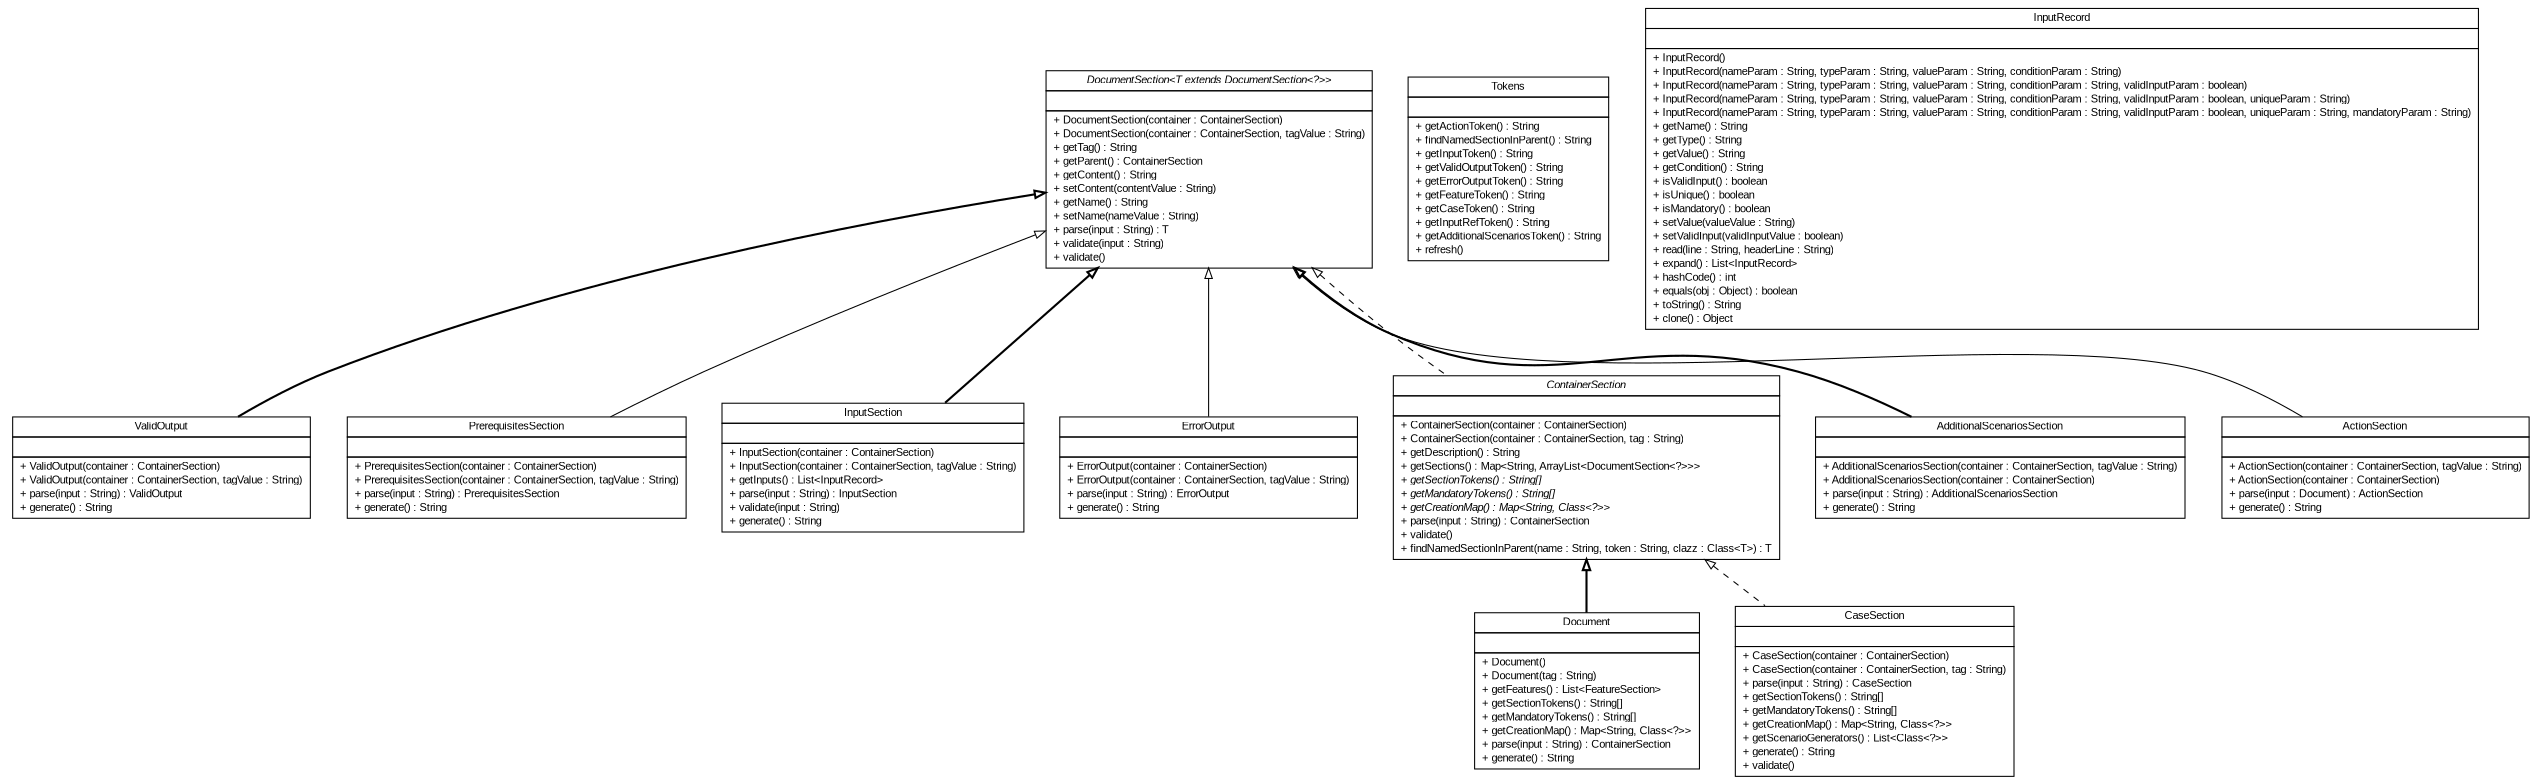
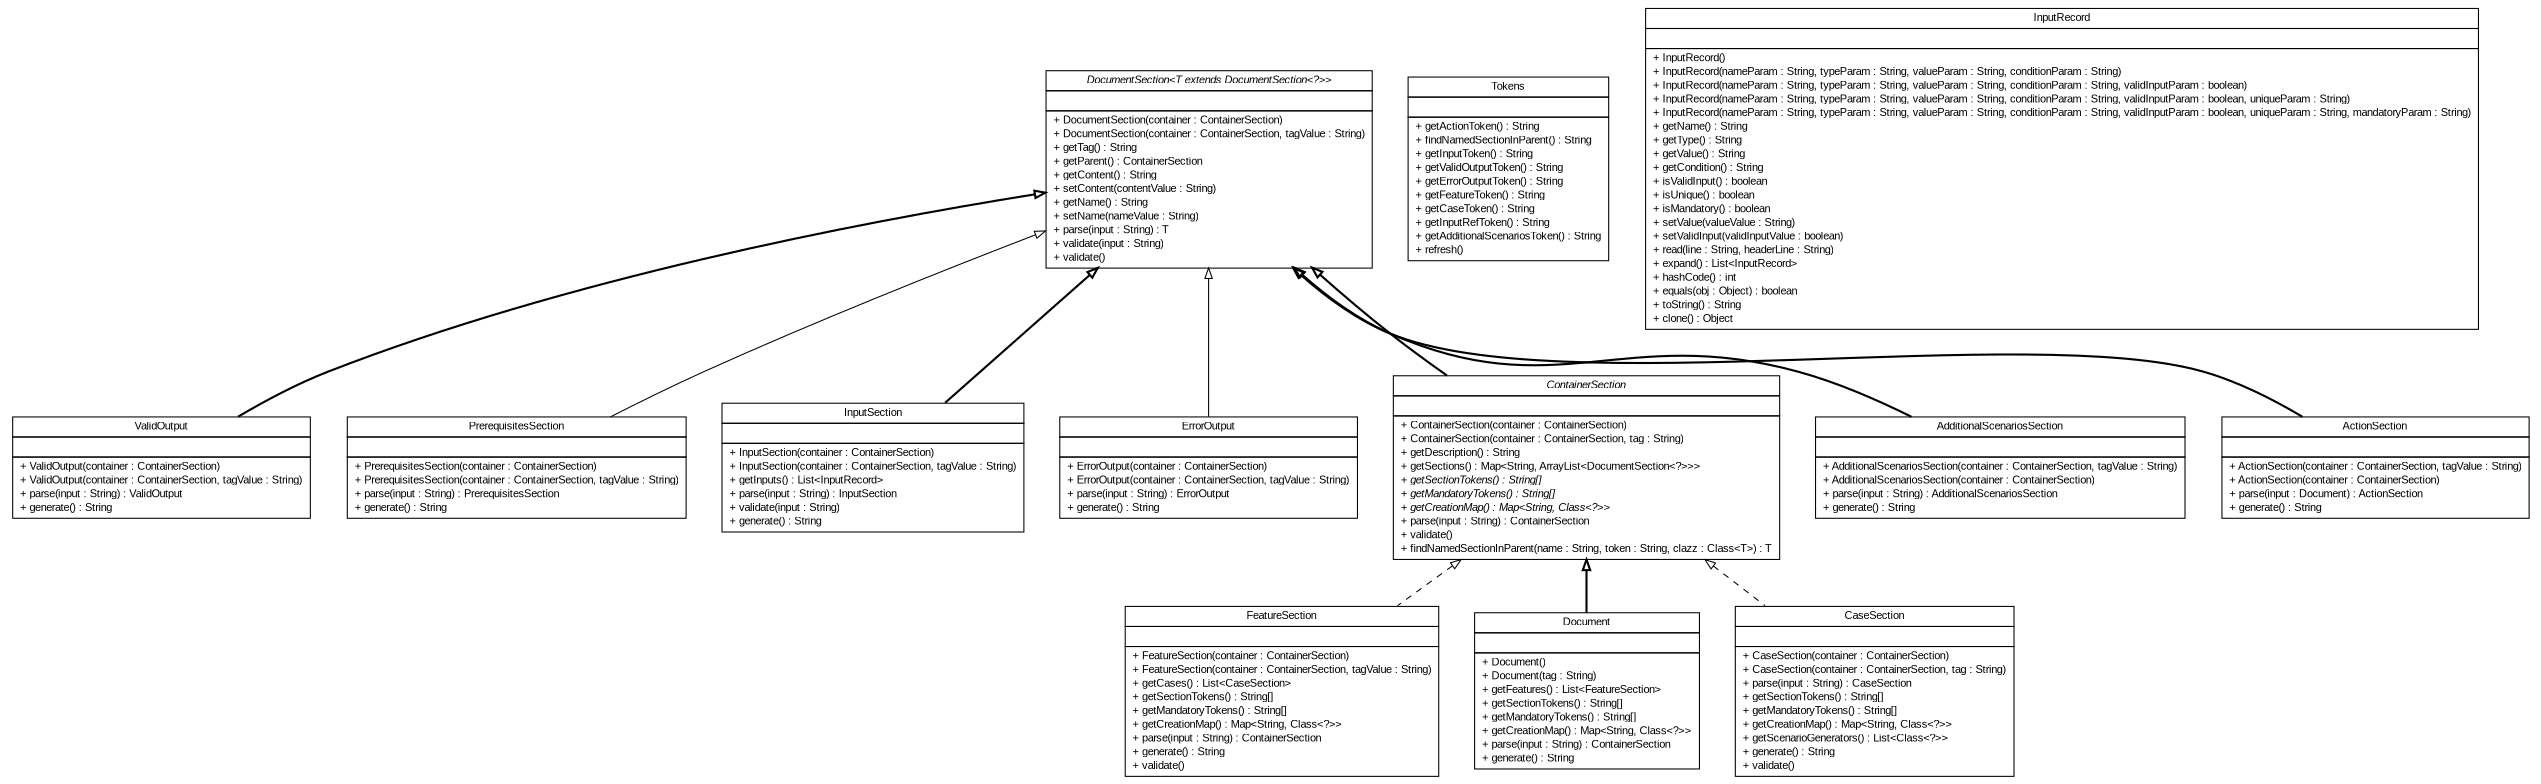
(1363, 312) -> (1363, 312)
(1797, 360) -> (1797, 360)
none -> (1281, 691)
